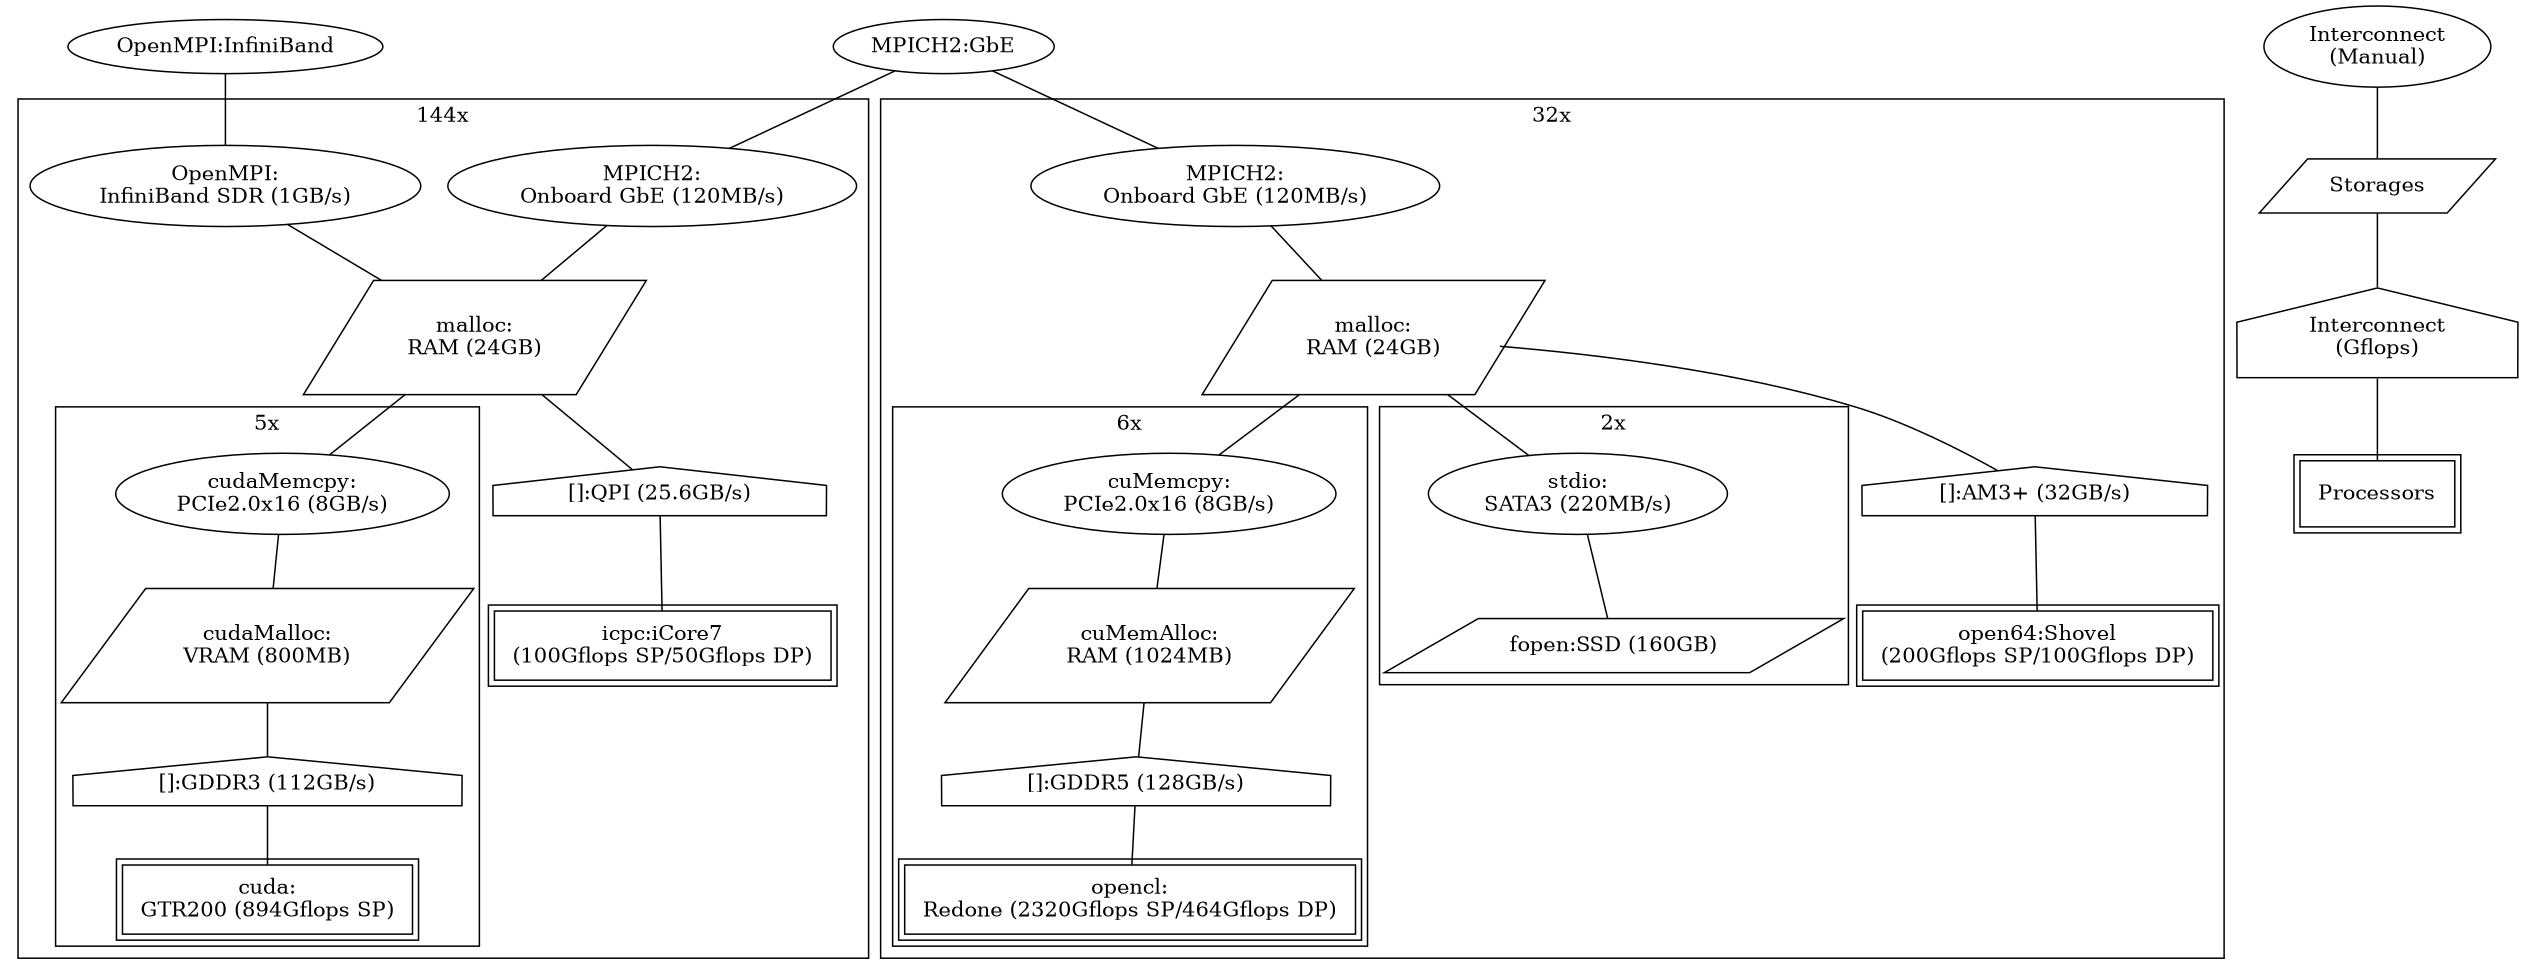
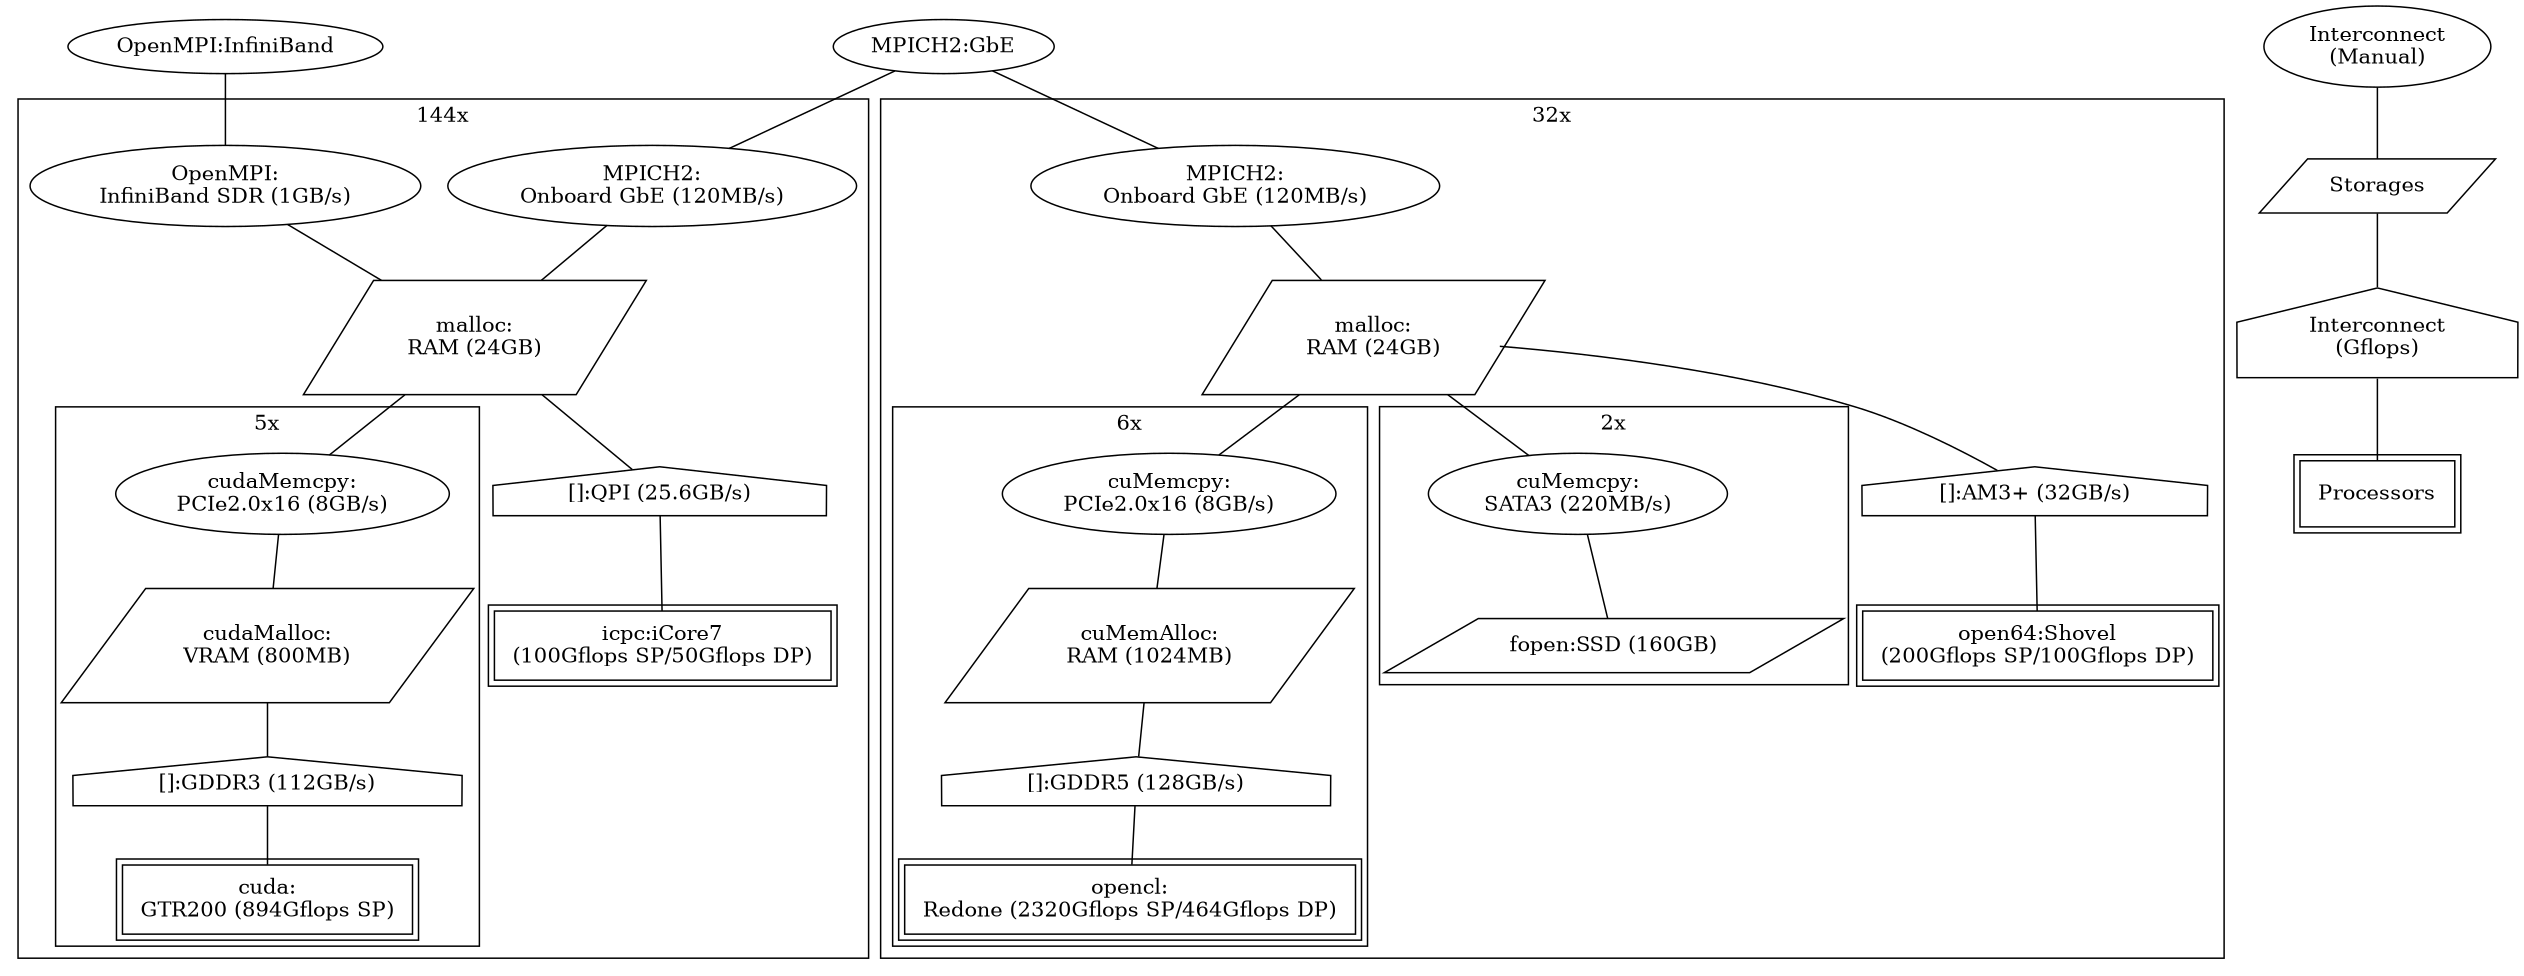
(1578, 494) -> (1578, 494)
